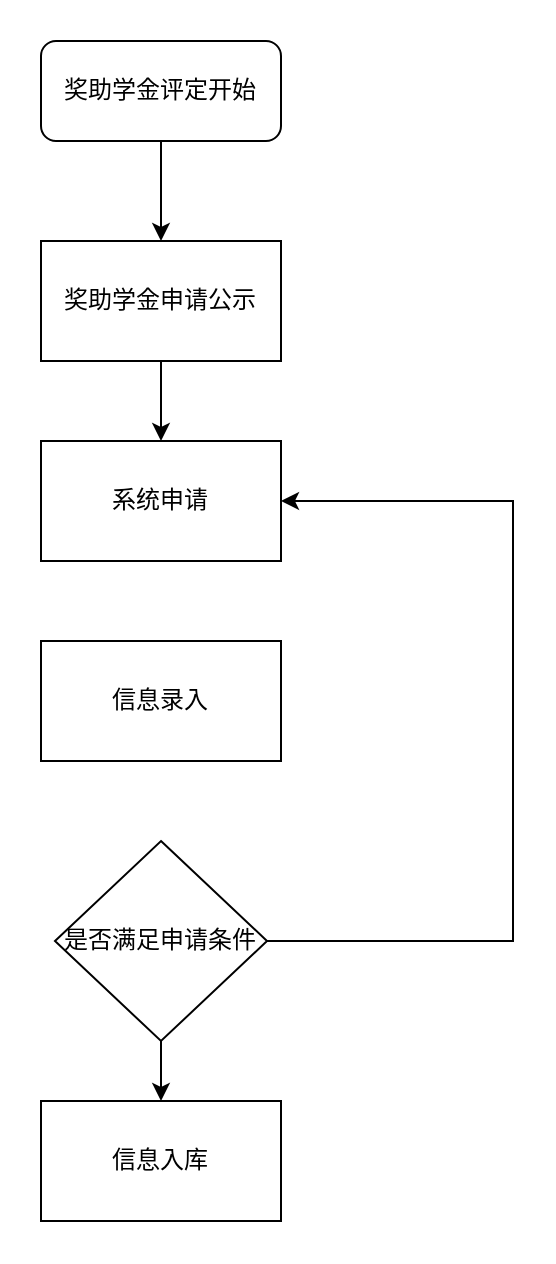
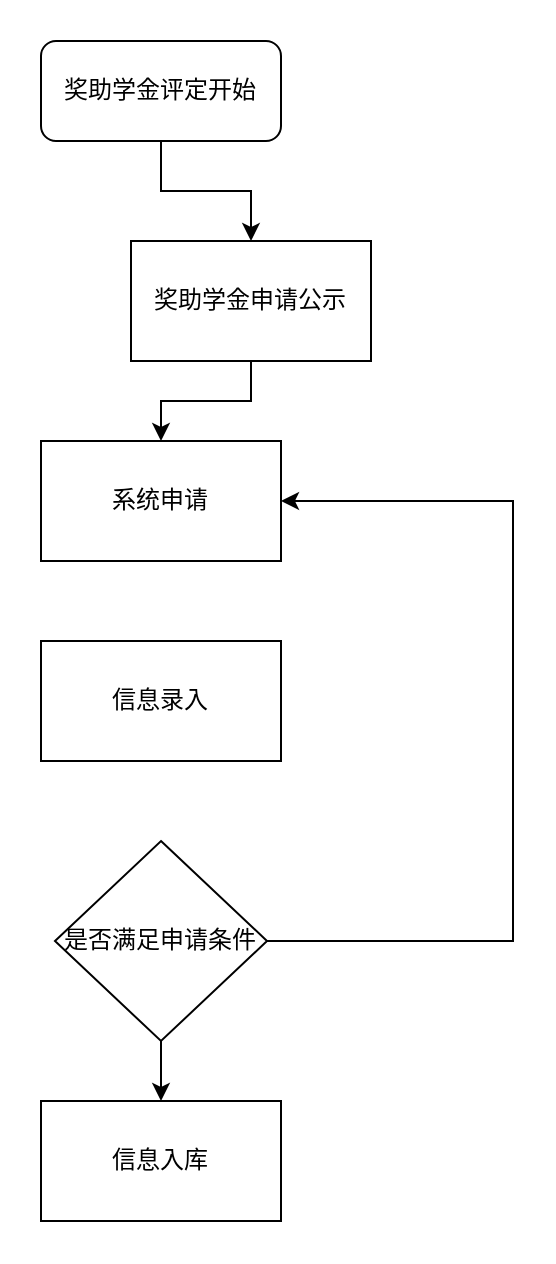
(161, 301) -> (251, 301)
